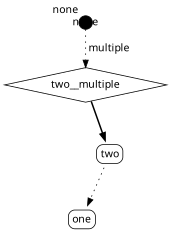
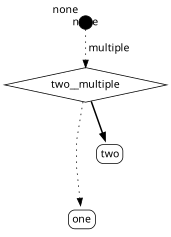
(97, 183) -> (77, 150)
